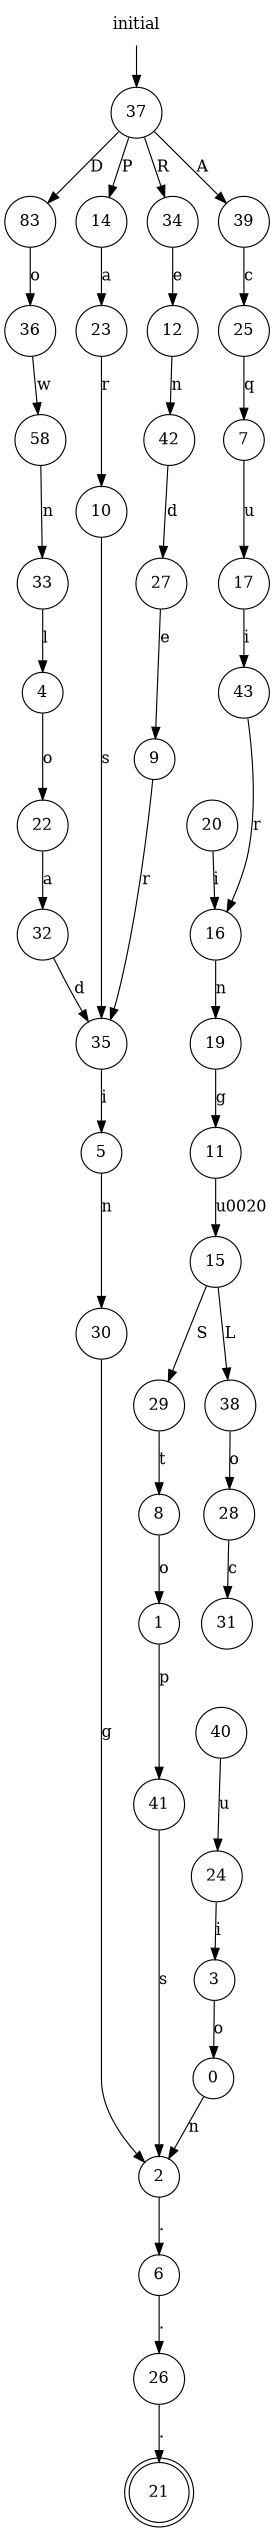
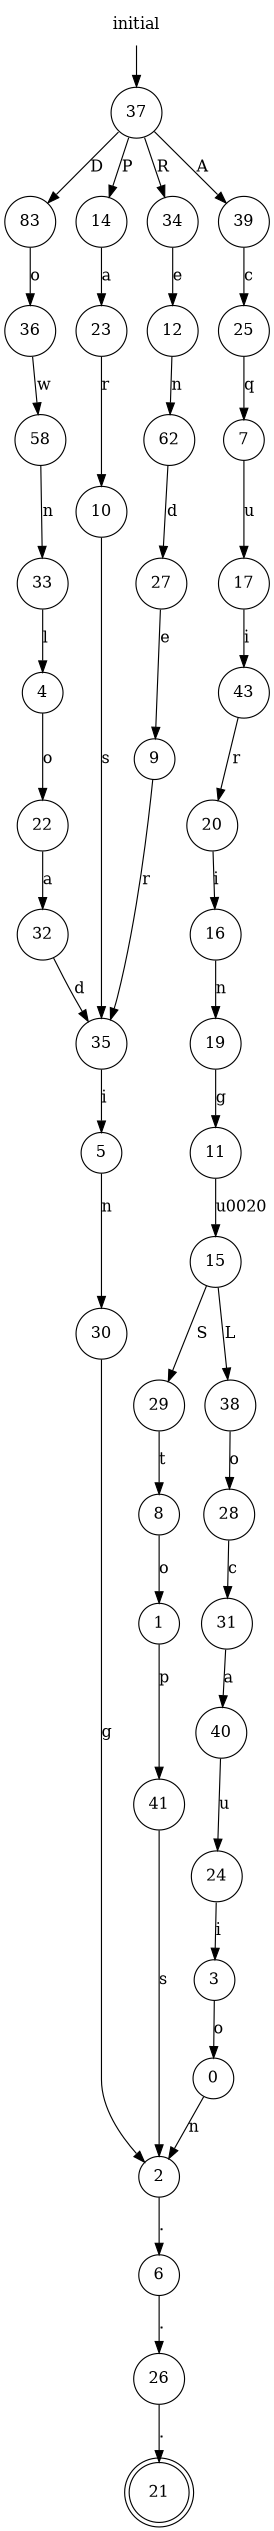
(169, 440) -> (169, 440)
(253, 811) -> (229, 754)
none -> (224, 1673)
